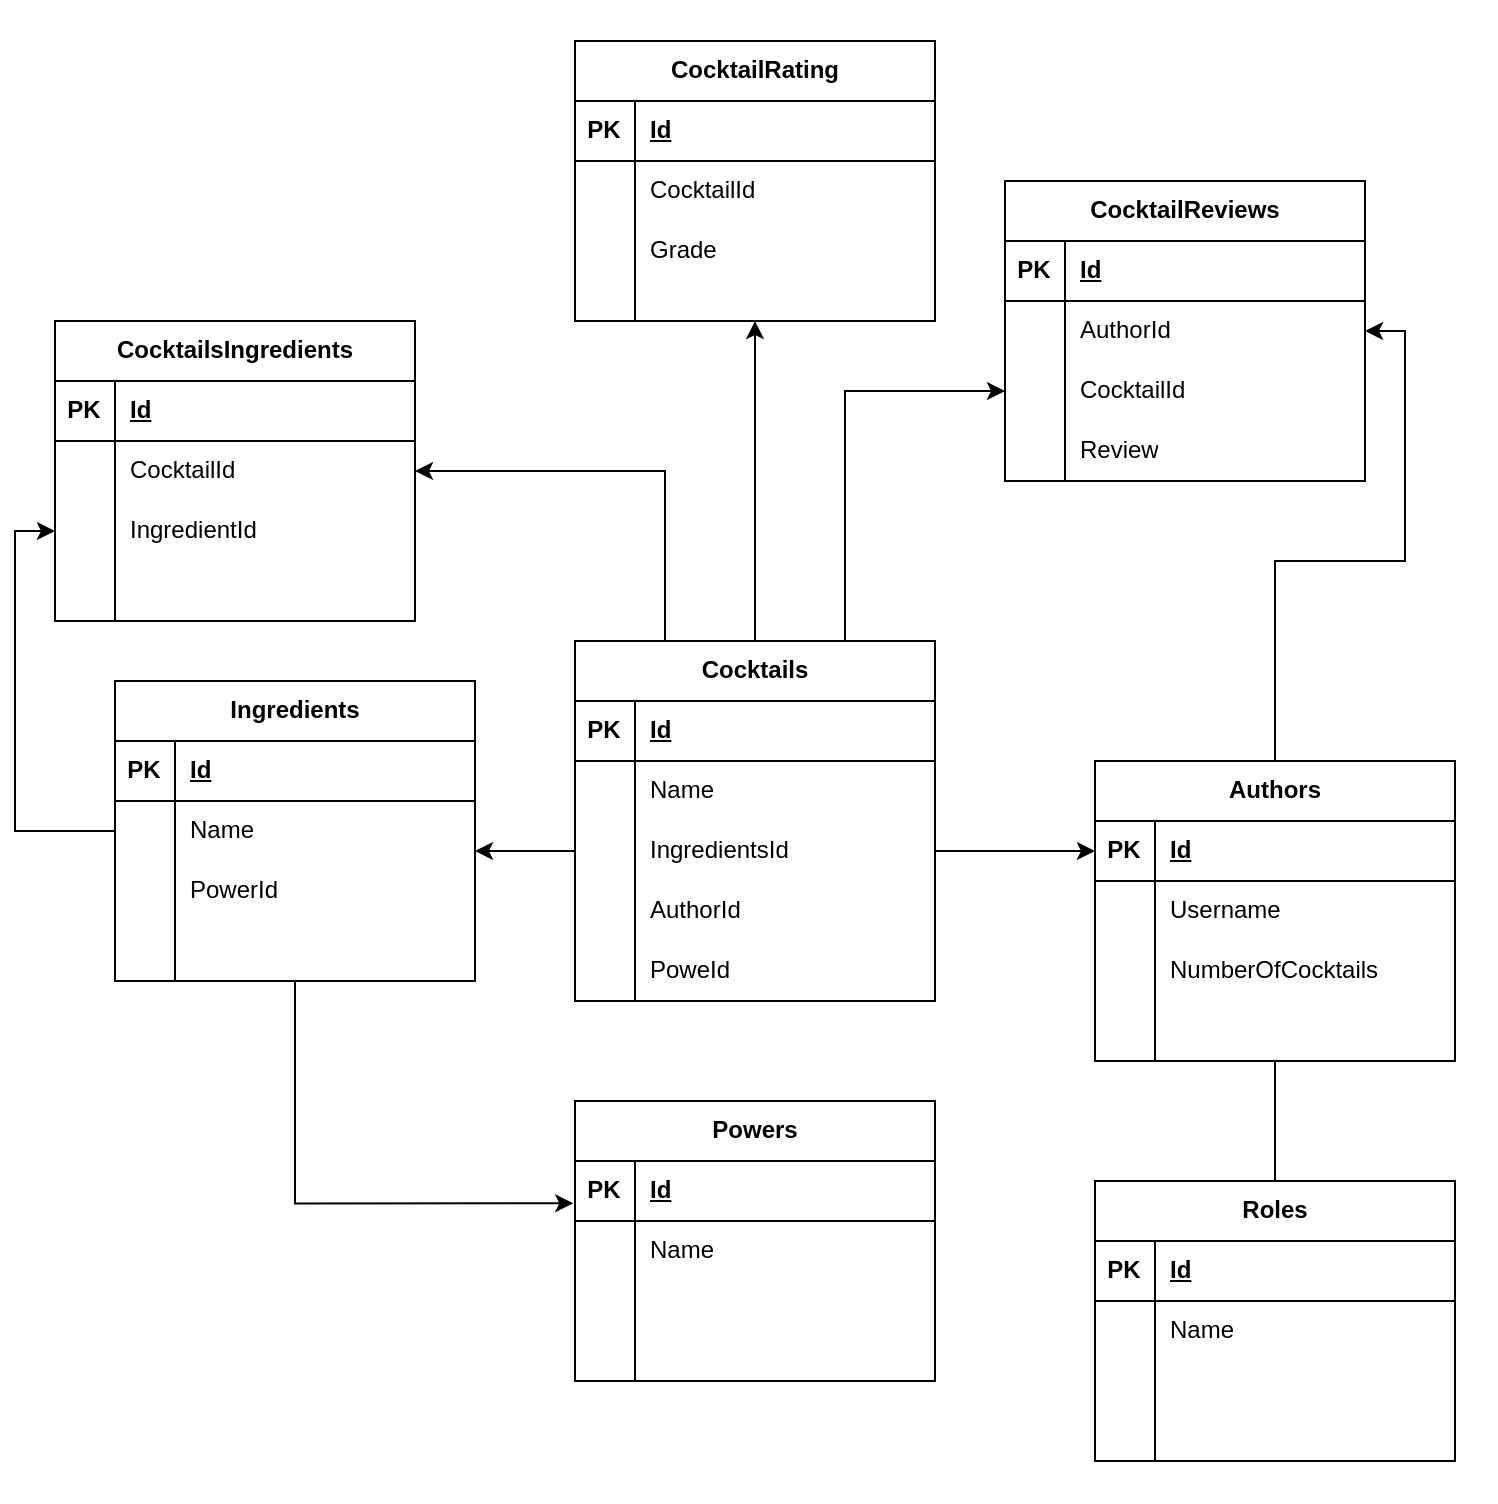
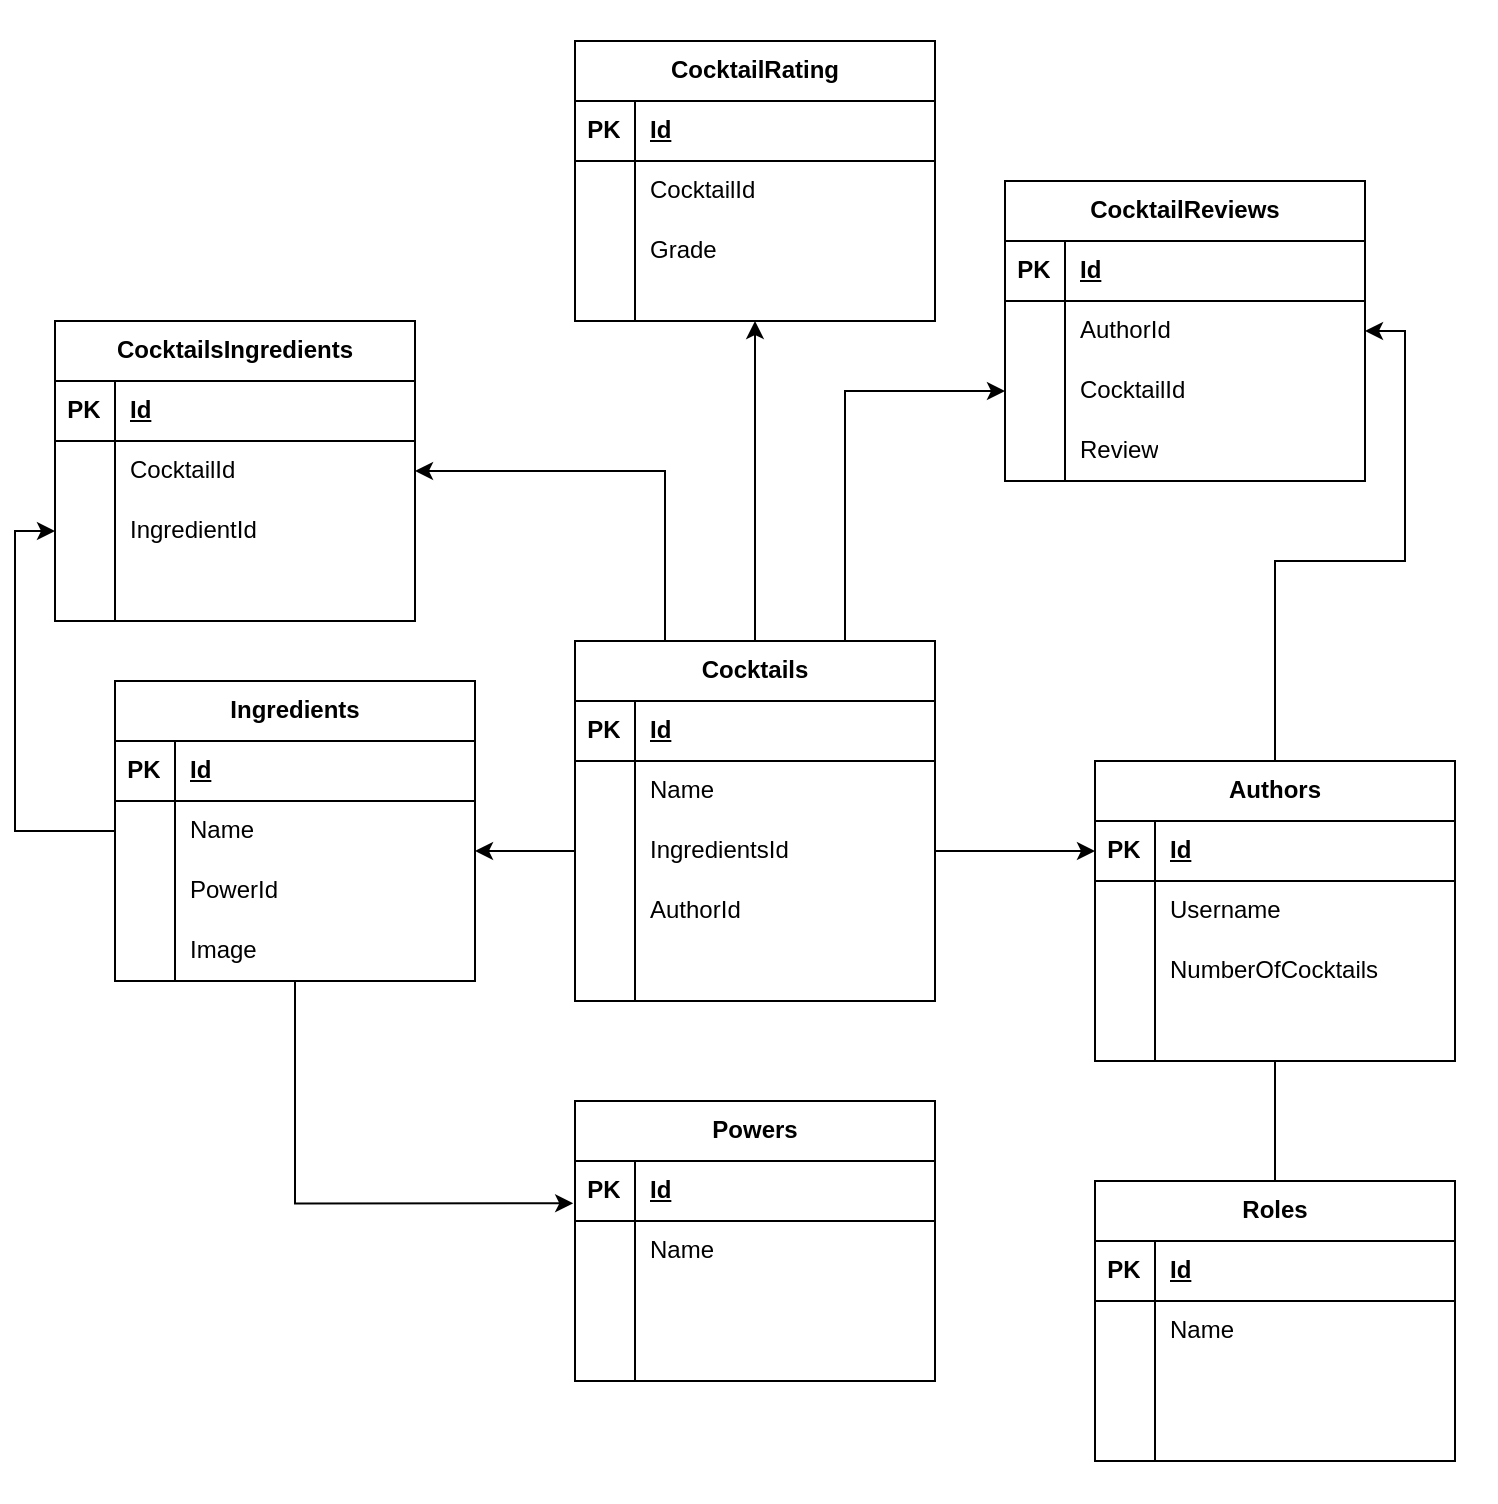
none -> (325, 951)
(785, 971) -> none
